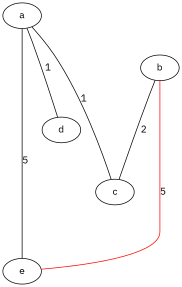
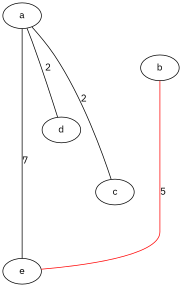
(48, 68) -> (48, 68)
(84, 99) -> (84, 99)
(137, 130) -> none
(25, 161) -> (25, 161)
